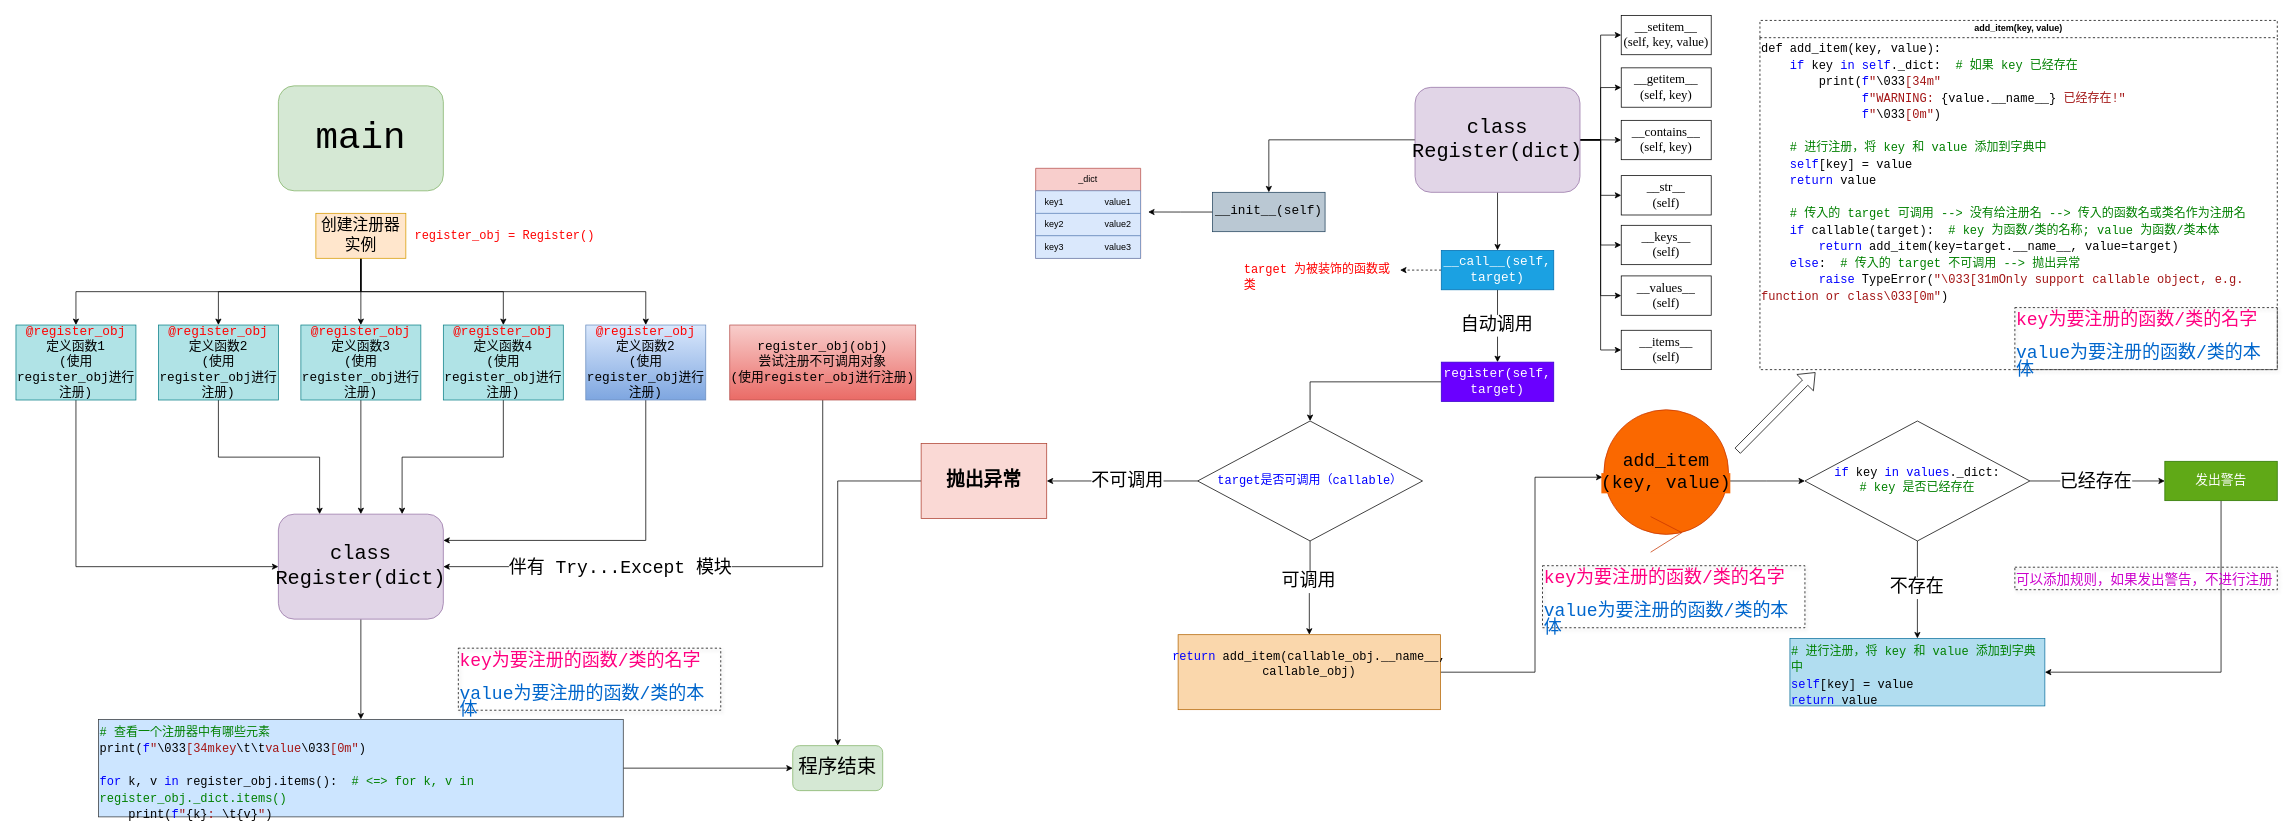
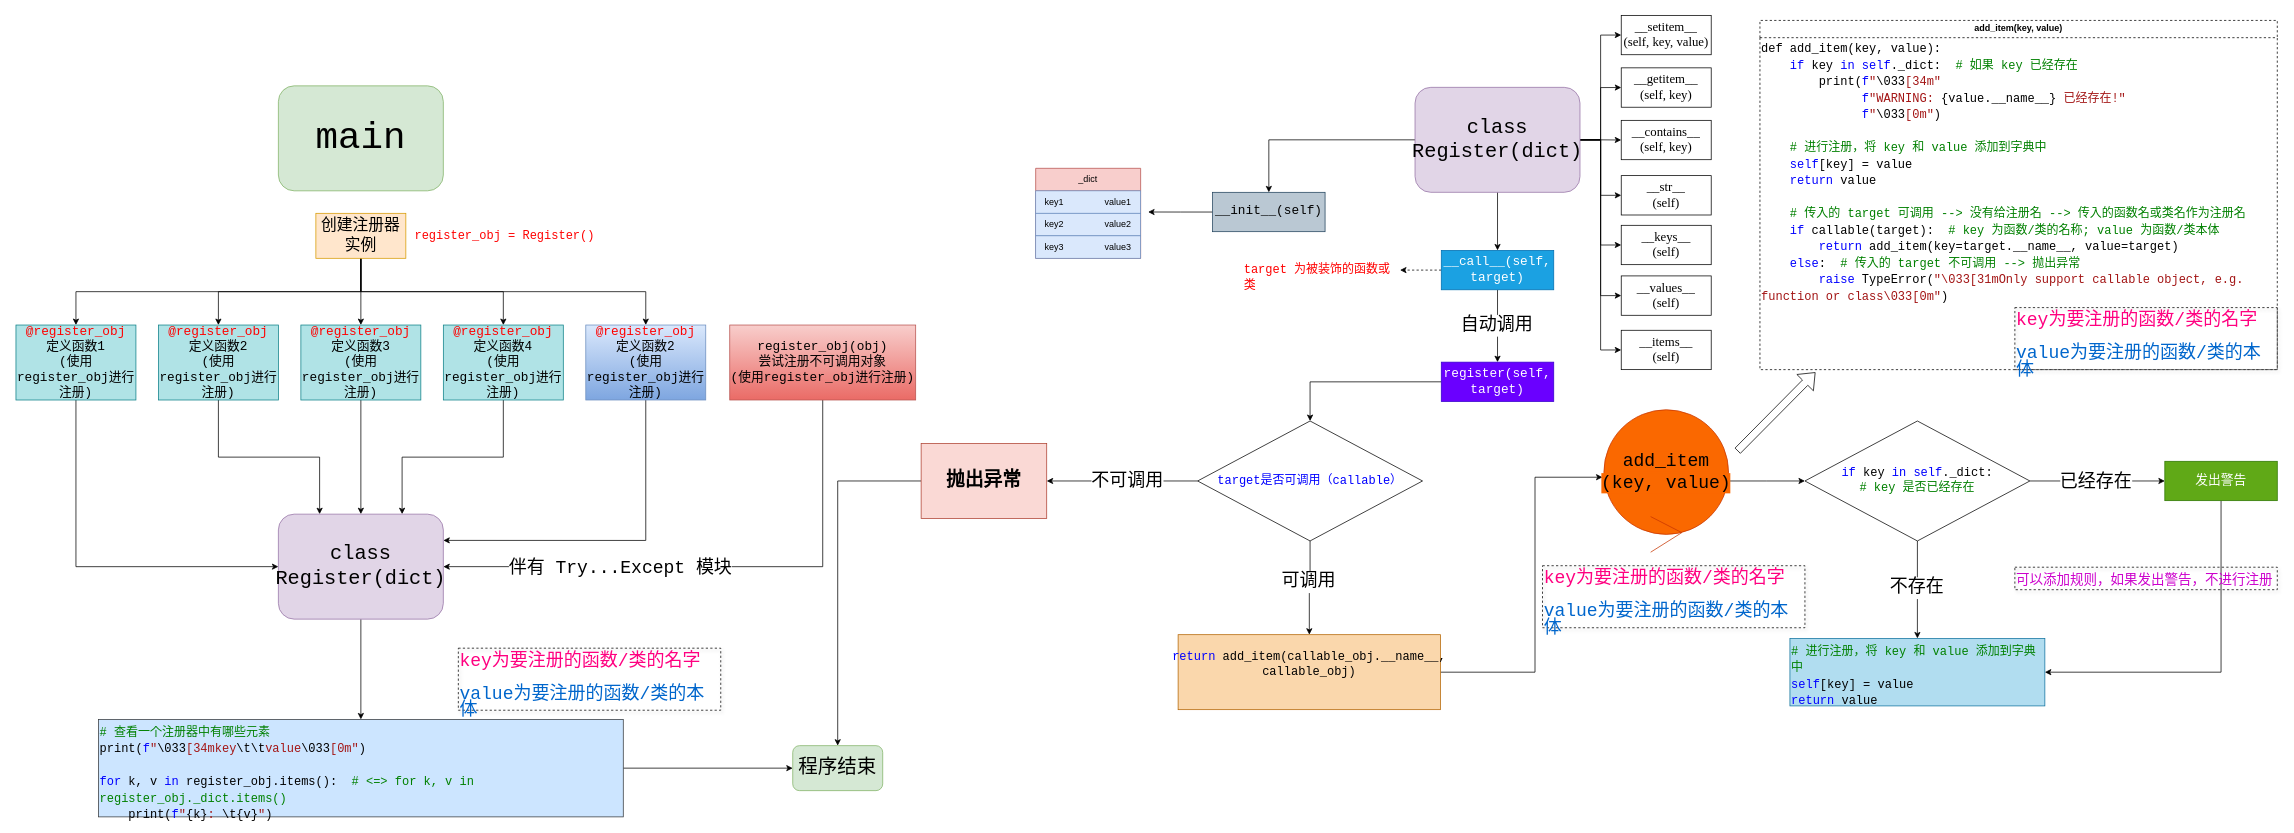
(1917, 481) -> (1917, 481)
